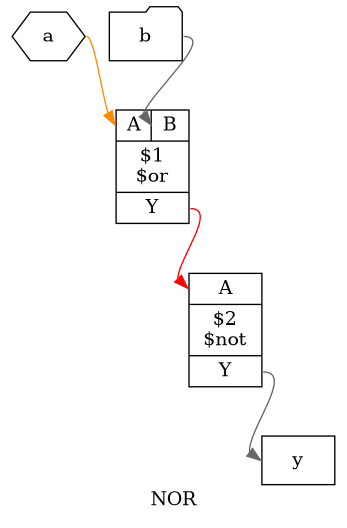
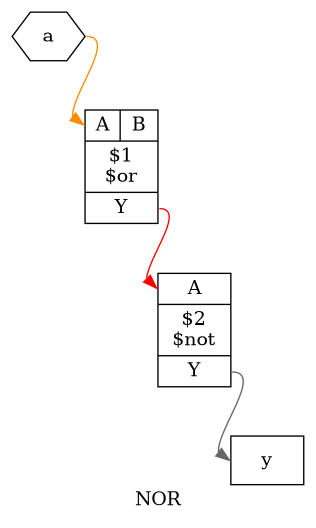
(146, 36) -> none
